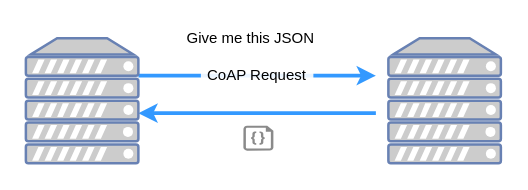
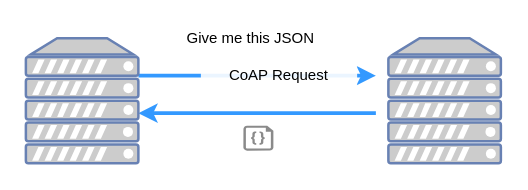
(257, 76) -> (279, 76)
